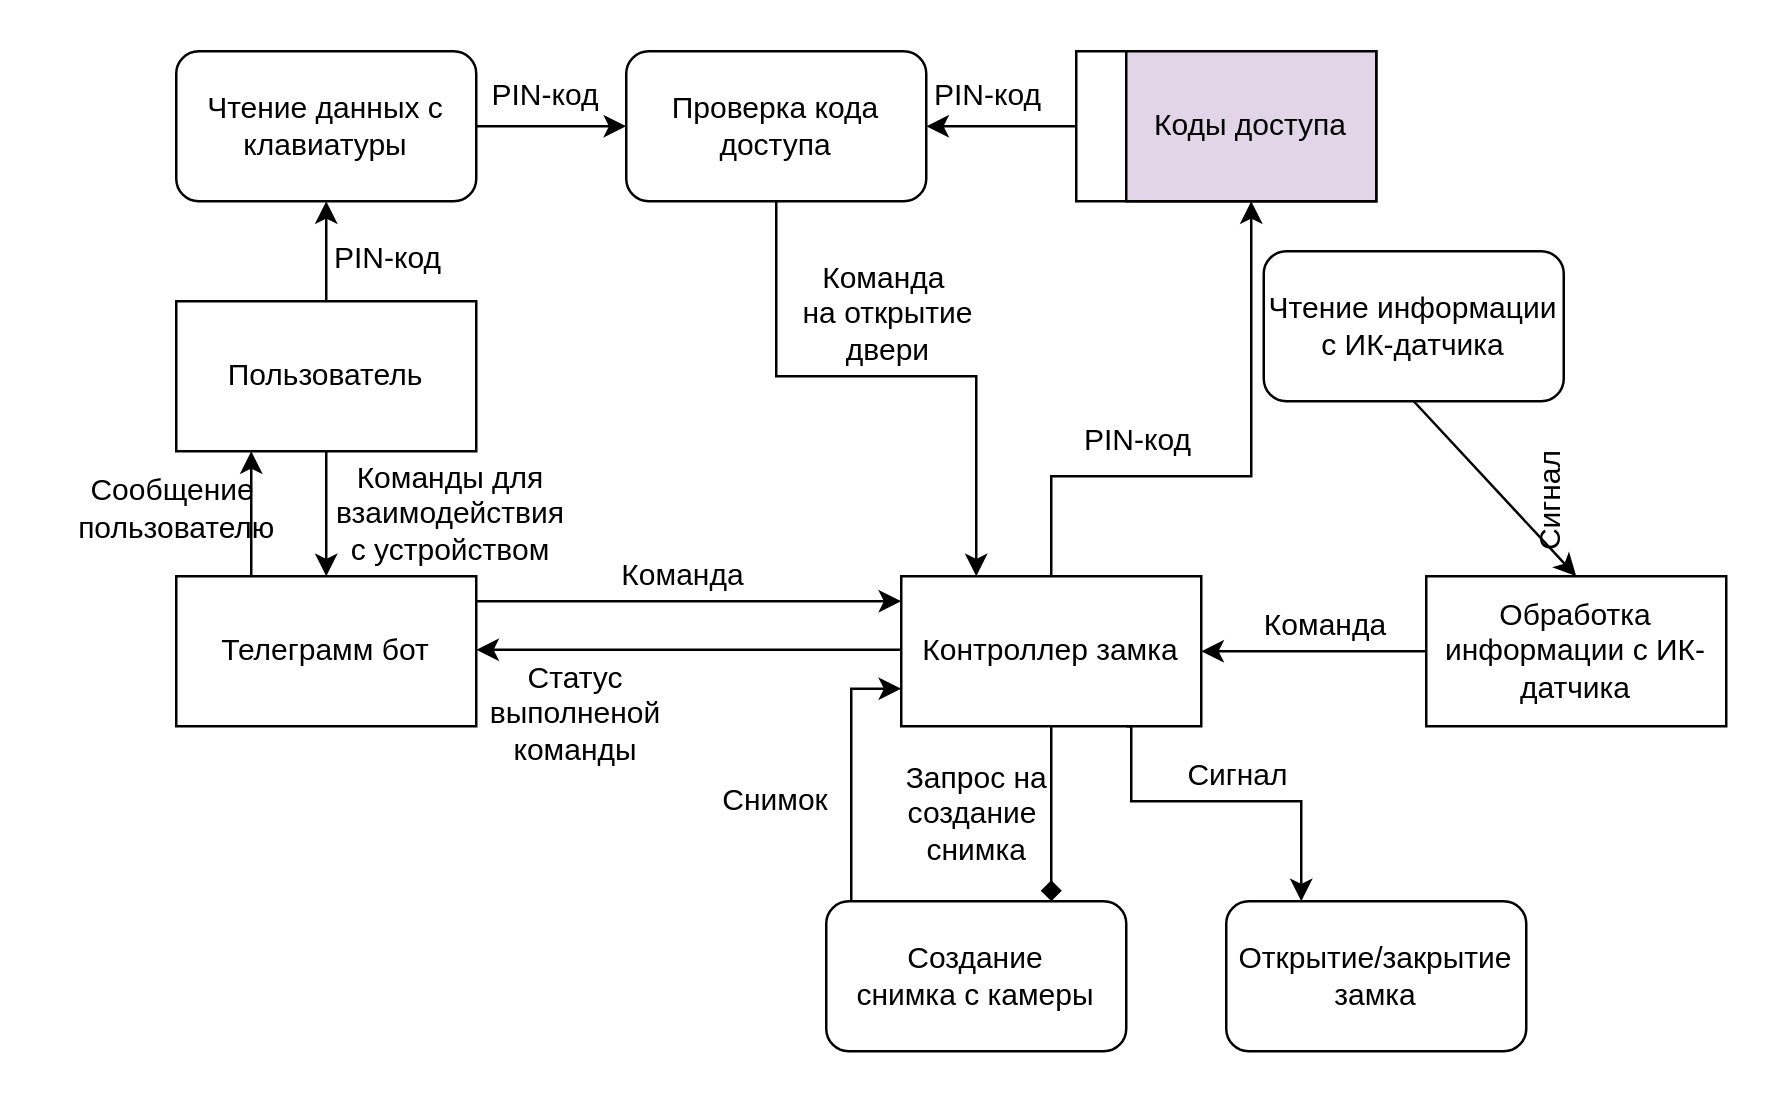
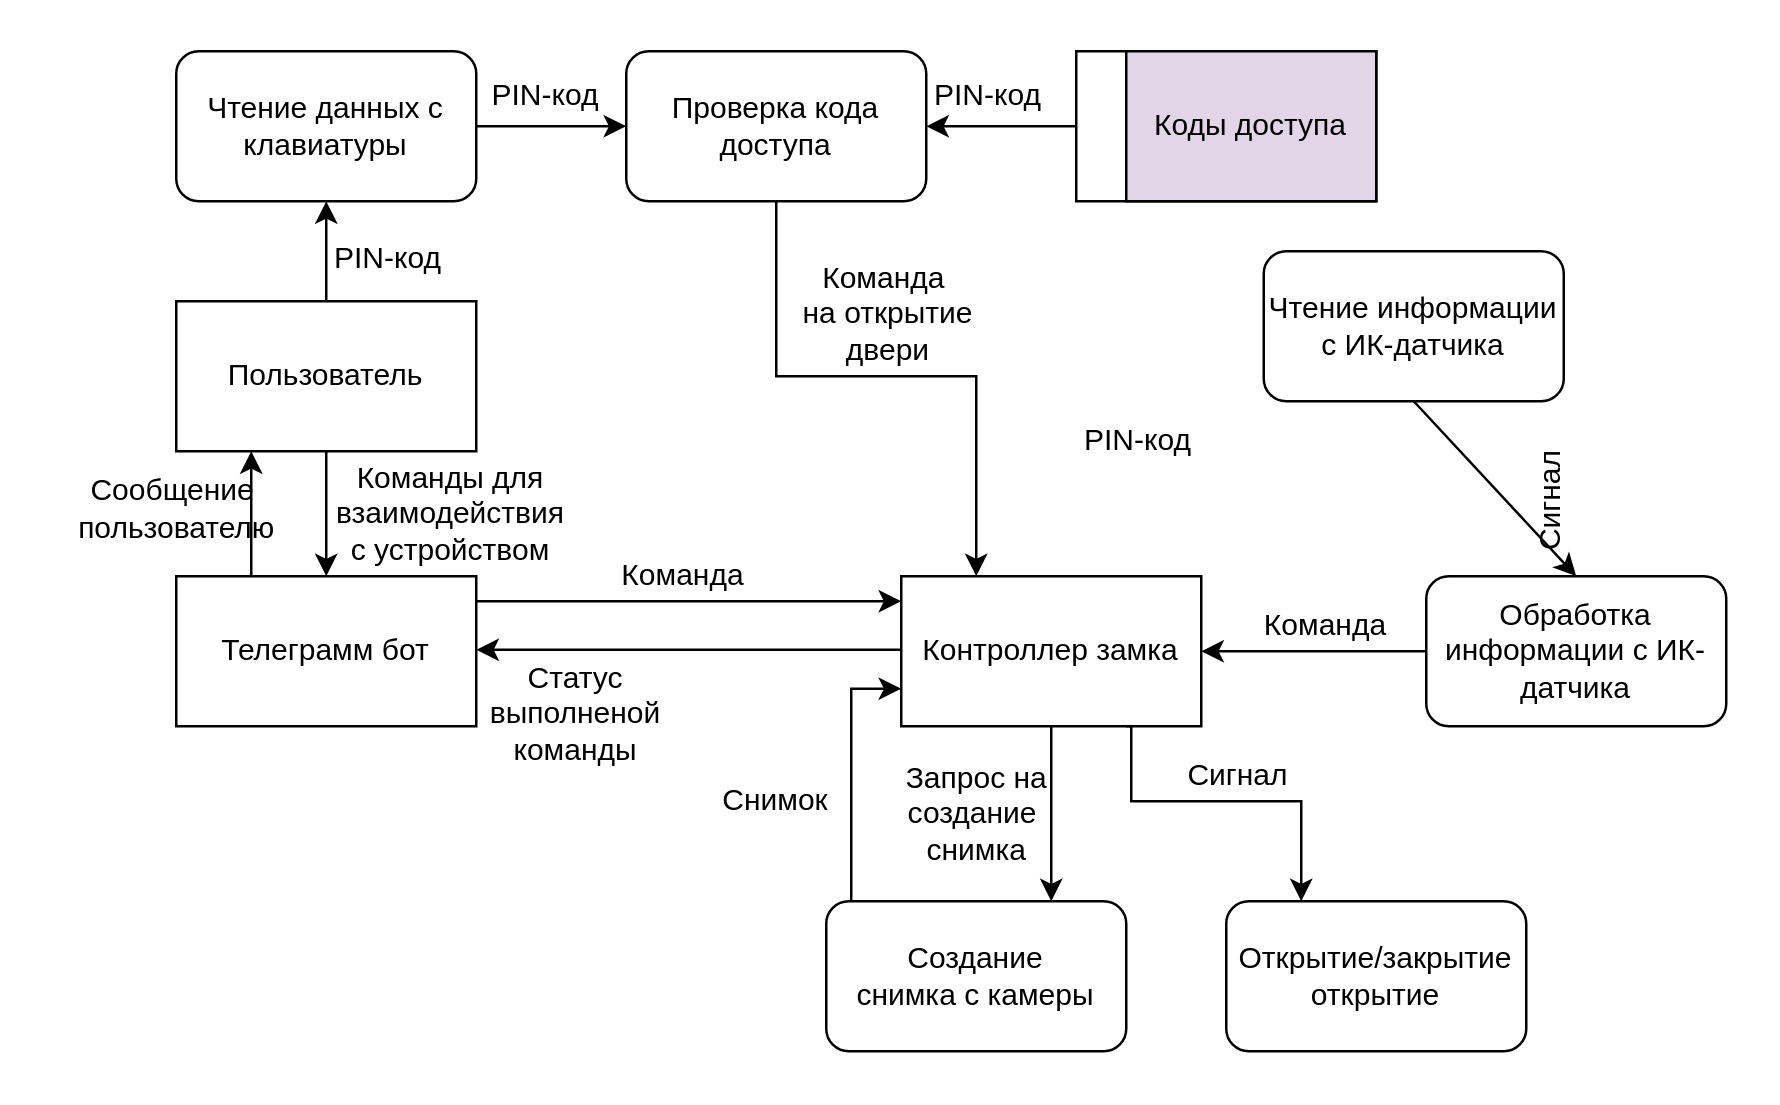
(1230, 476) -> none
(1576, 651) -> (1576, 651)
(1051, 881) -> (1051, 882)
(1376, 976) -> (1376, 976)
